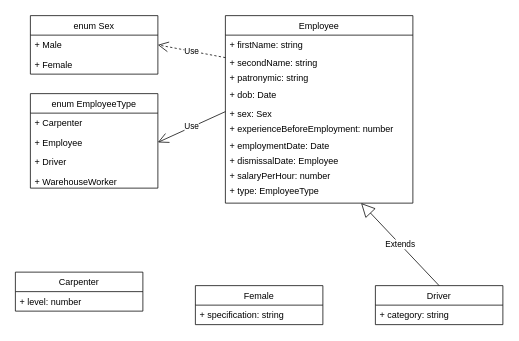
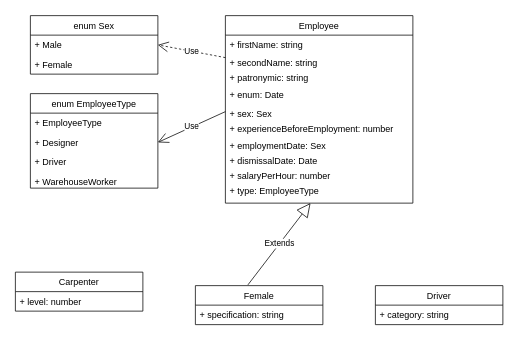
(254, 95) -> (256, 95)
(61, 123) -> (67, 123)
(57, 143) -> (57, 143)
(280, 146) -> (278, 146)
(284, 161) -> (275, 161)
(404, 248) -> none
none -> (275, 249)
